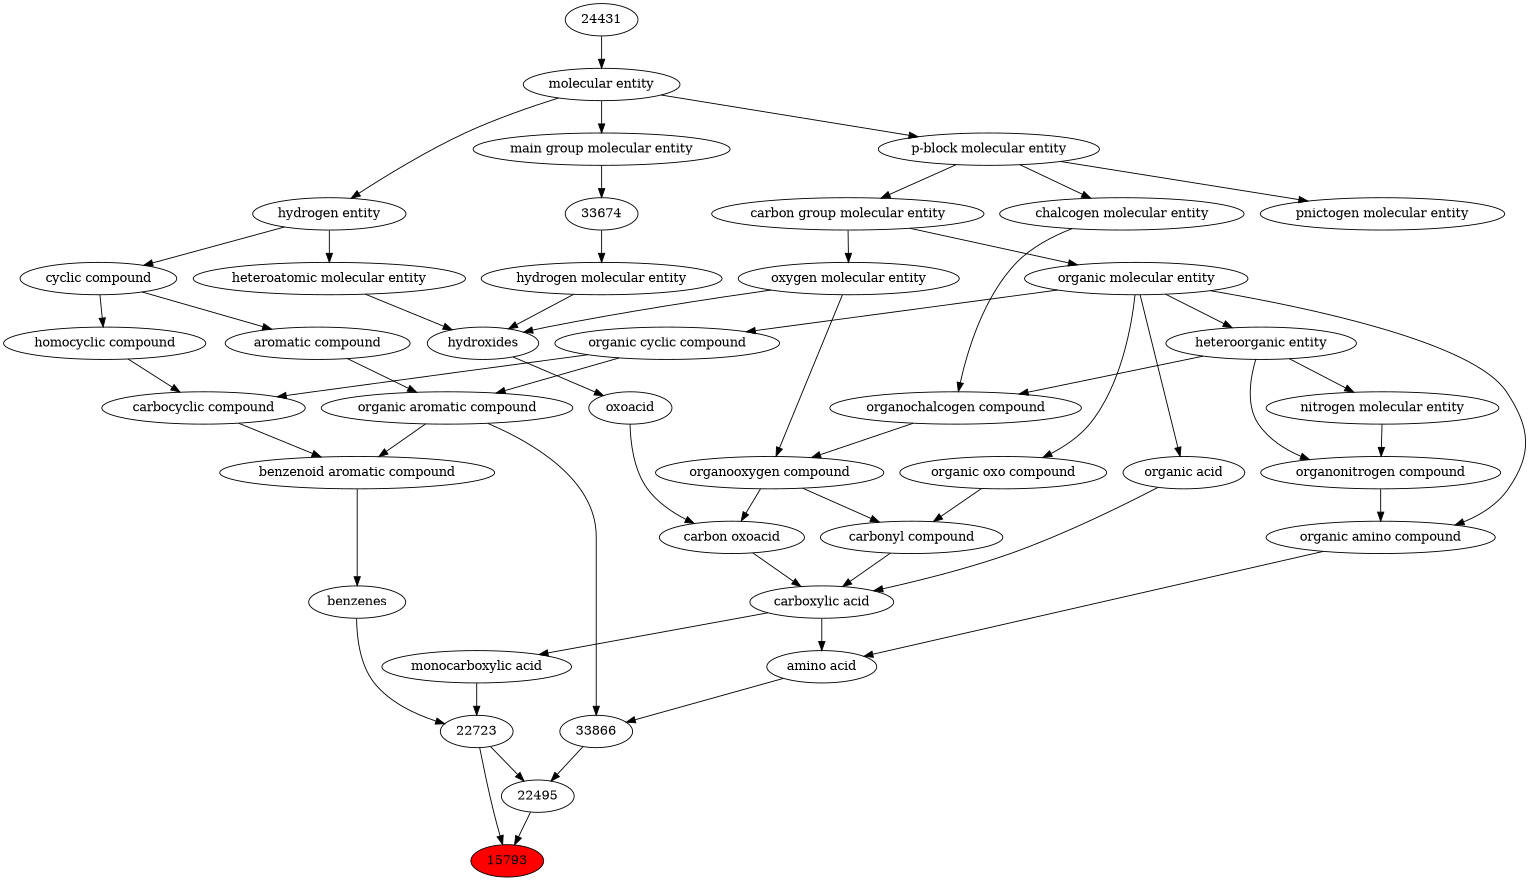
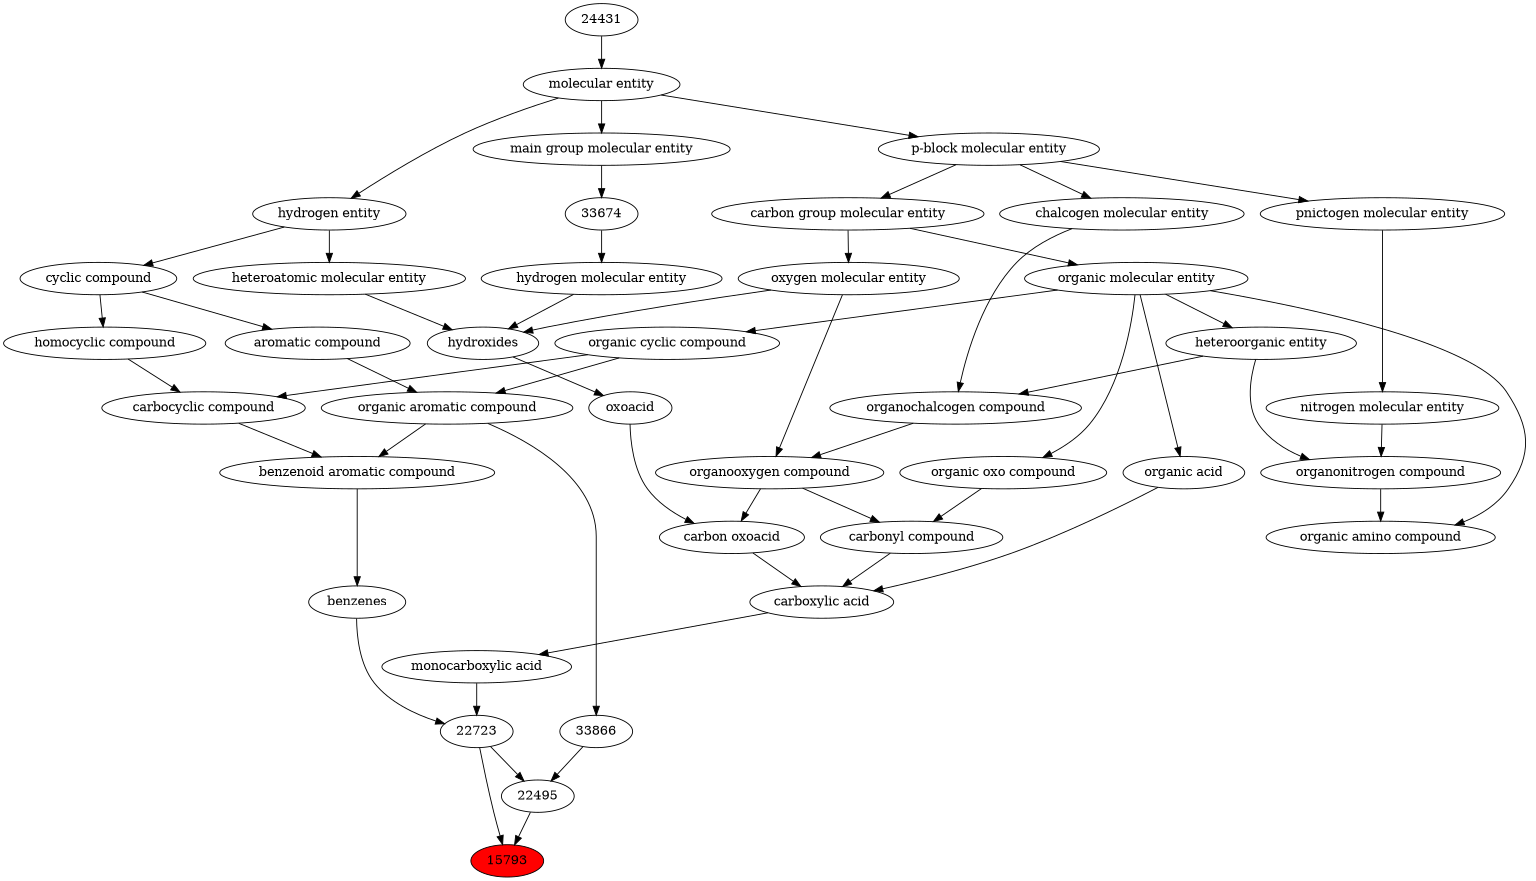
(1318, 373) -> (1383, 306)
(822, 667) -> none
